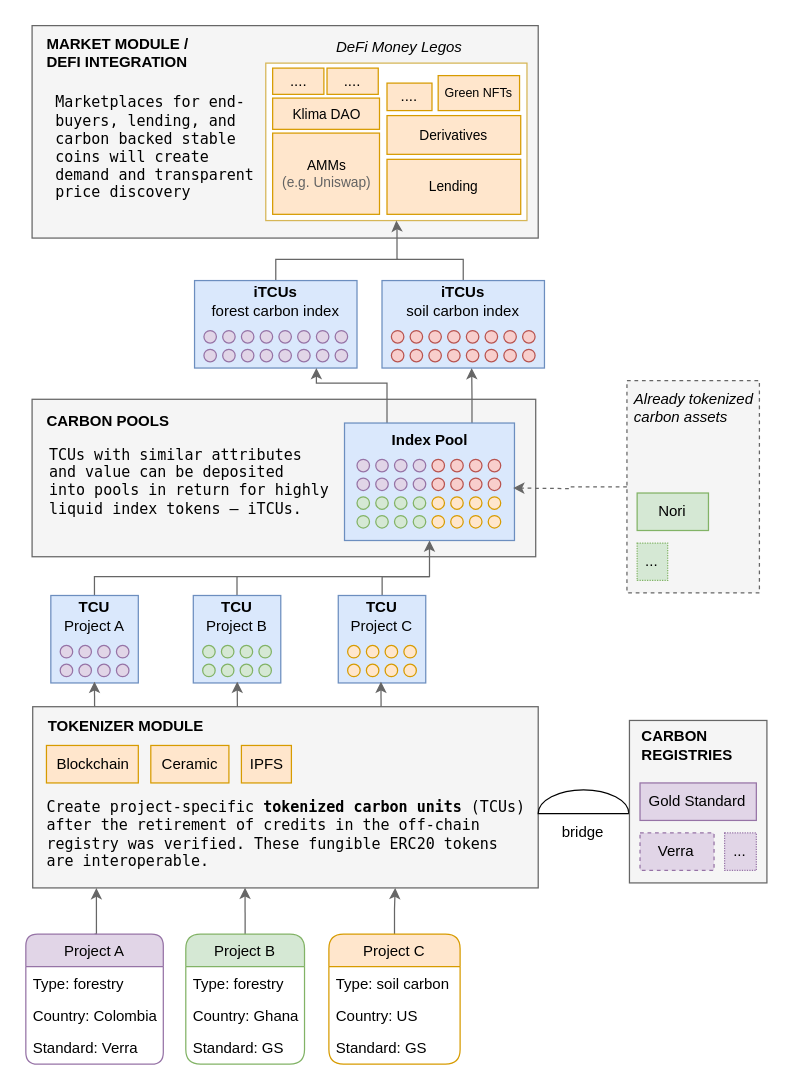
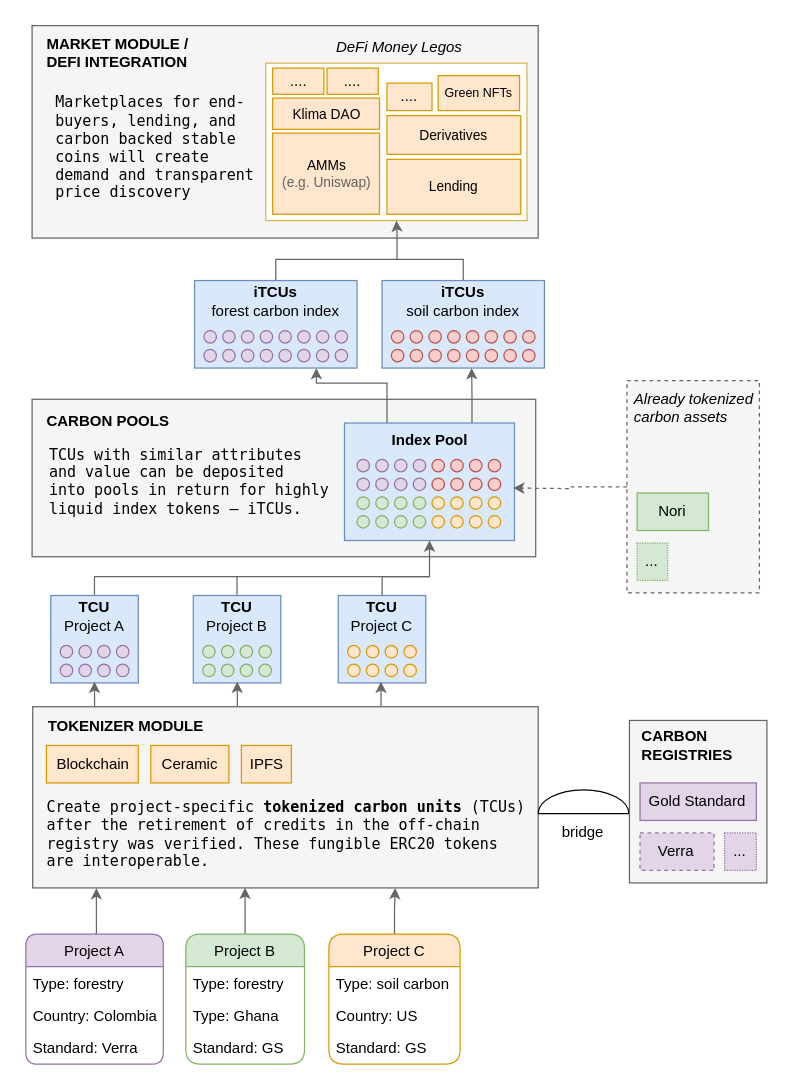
(247, 1016) -> (235, 1016)
